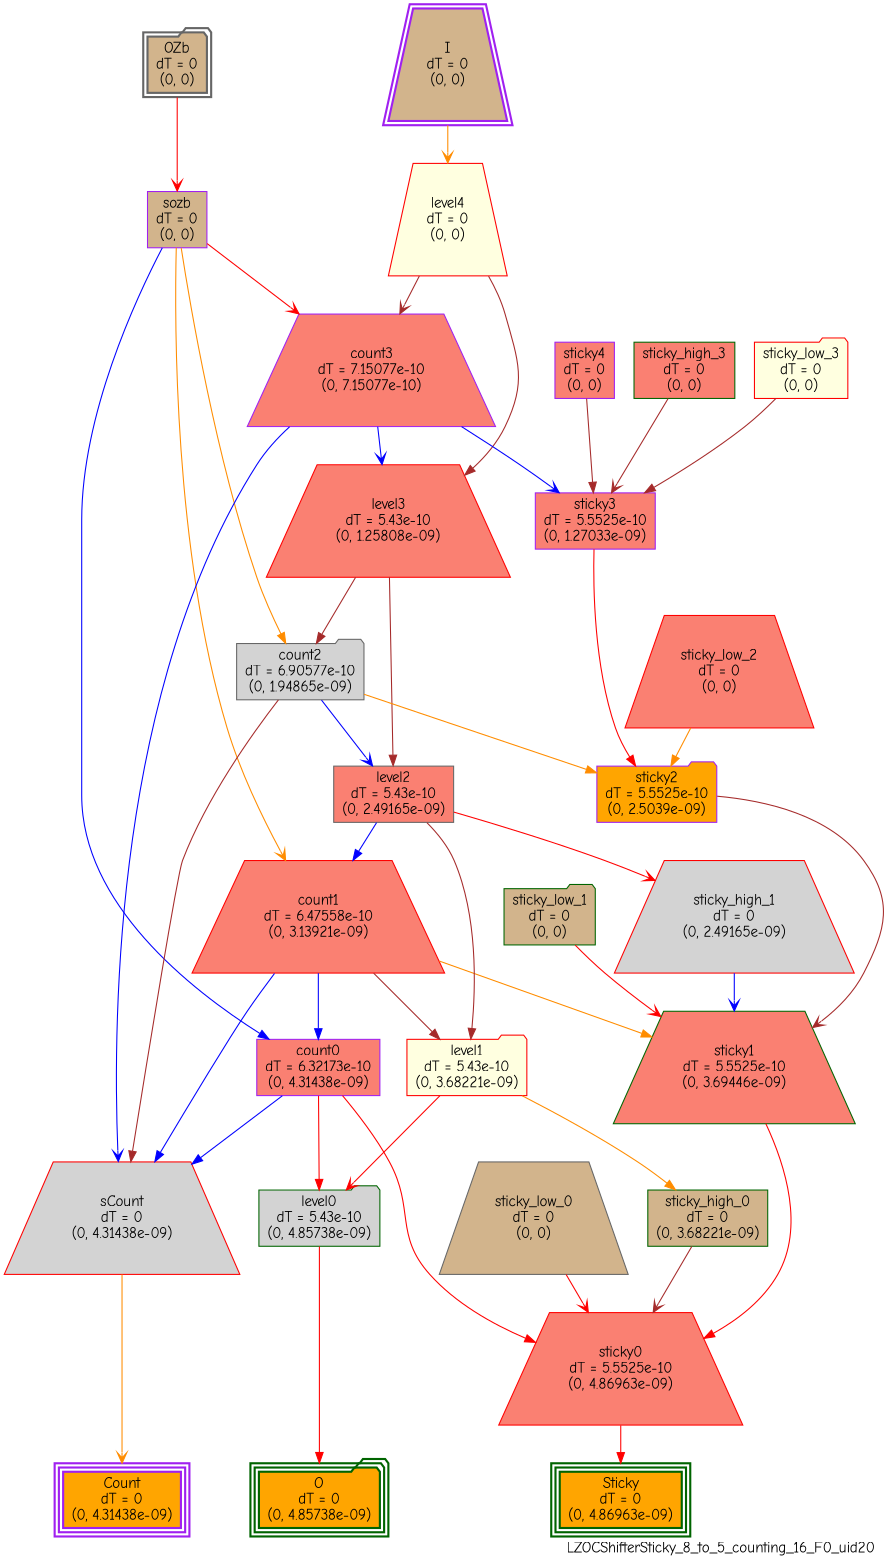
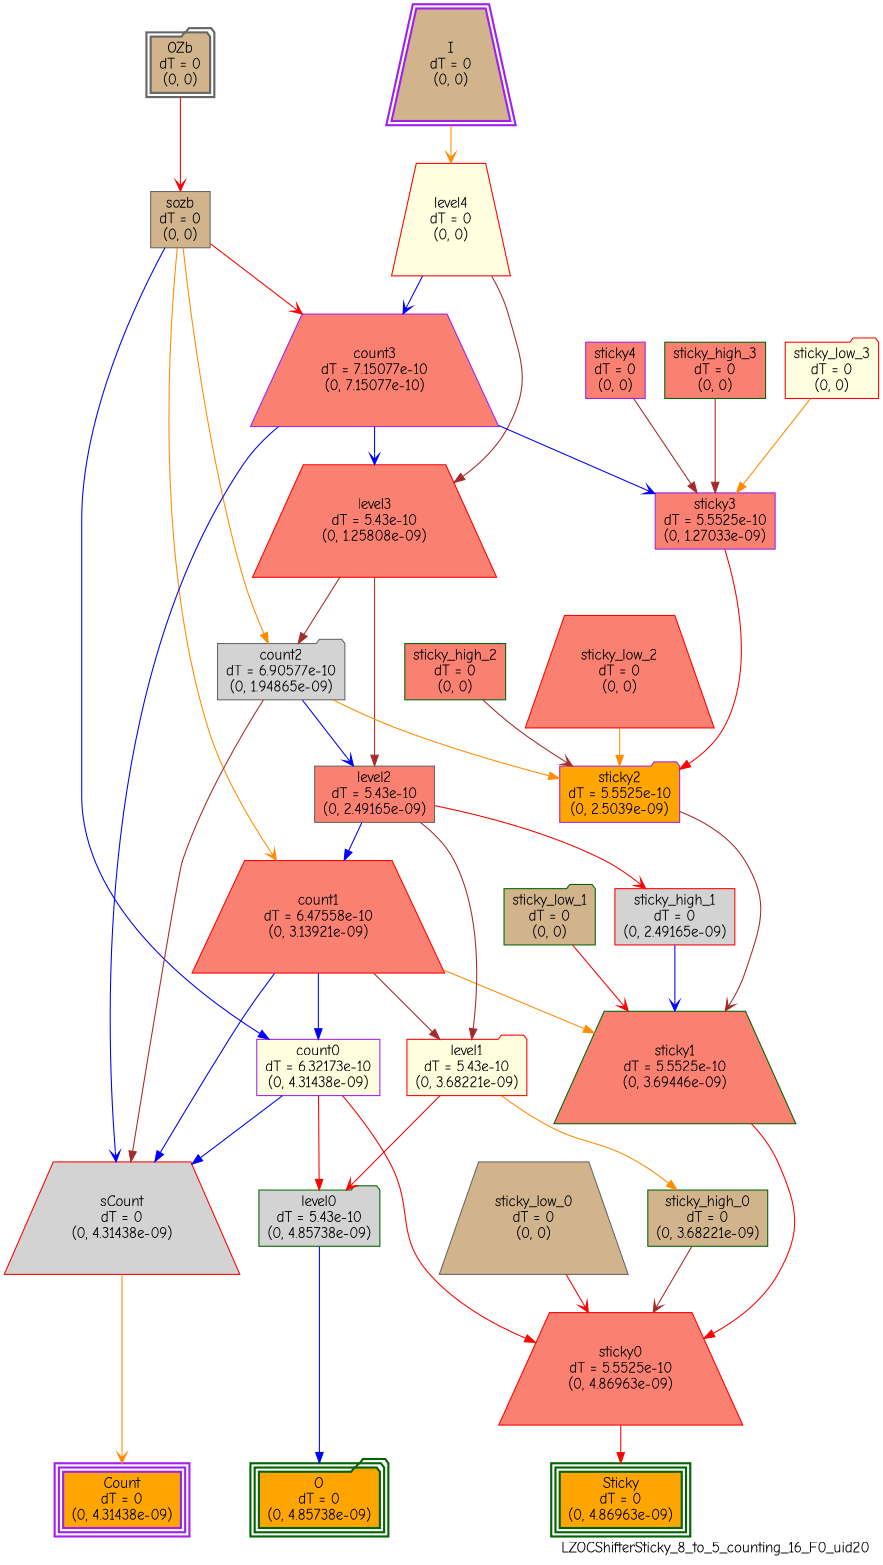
(177, 220) -> (180, 220)
(412, 290) -> (415, 290)
(643, 441) -> (715, 440)
(718, 447) -> (777, 441)
none -> (455, 672)
(734, 917) -> (675, 917)
(318, 1067) -> (318, 1067)
(319, 1349) -> (319, 1349)
